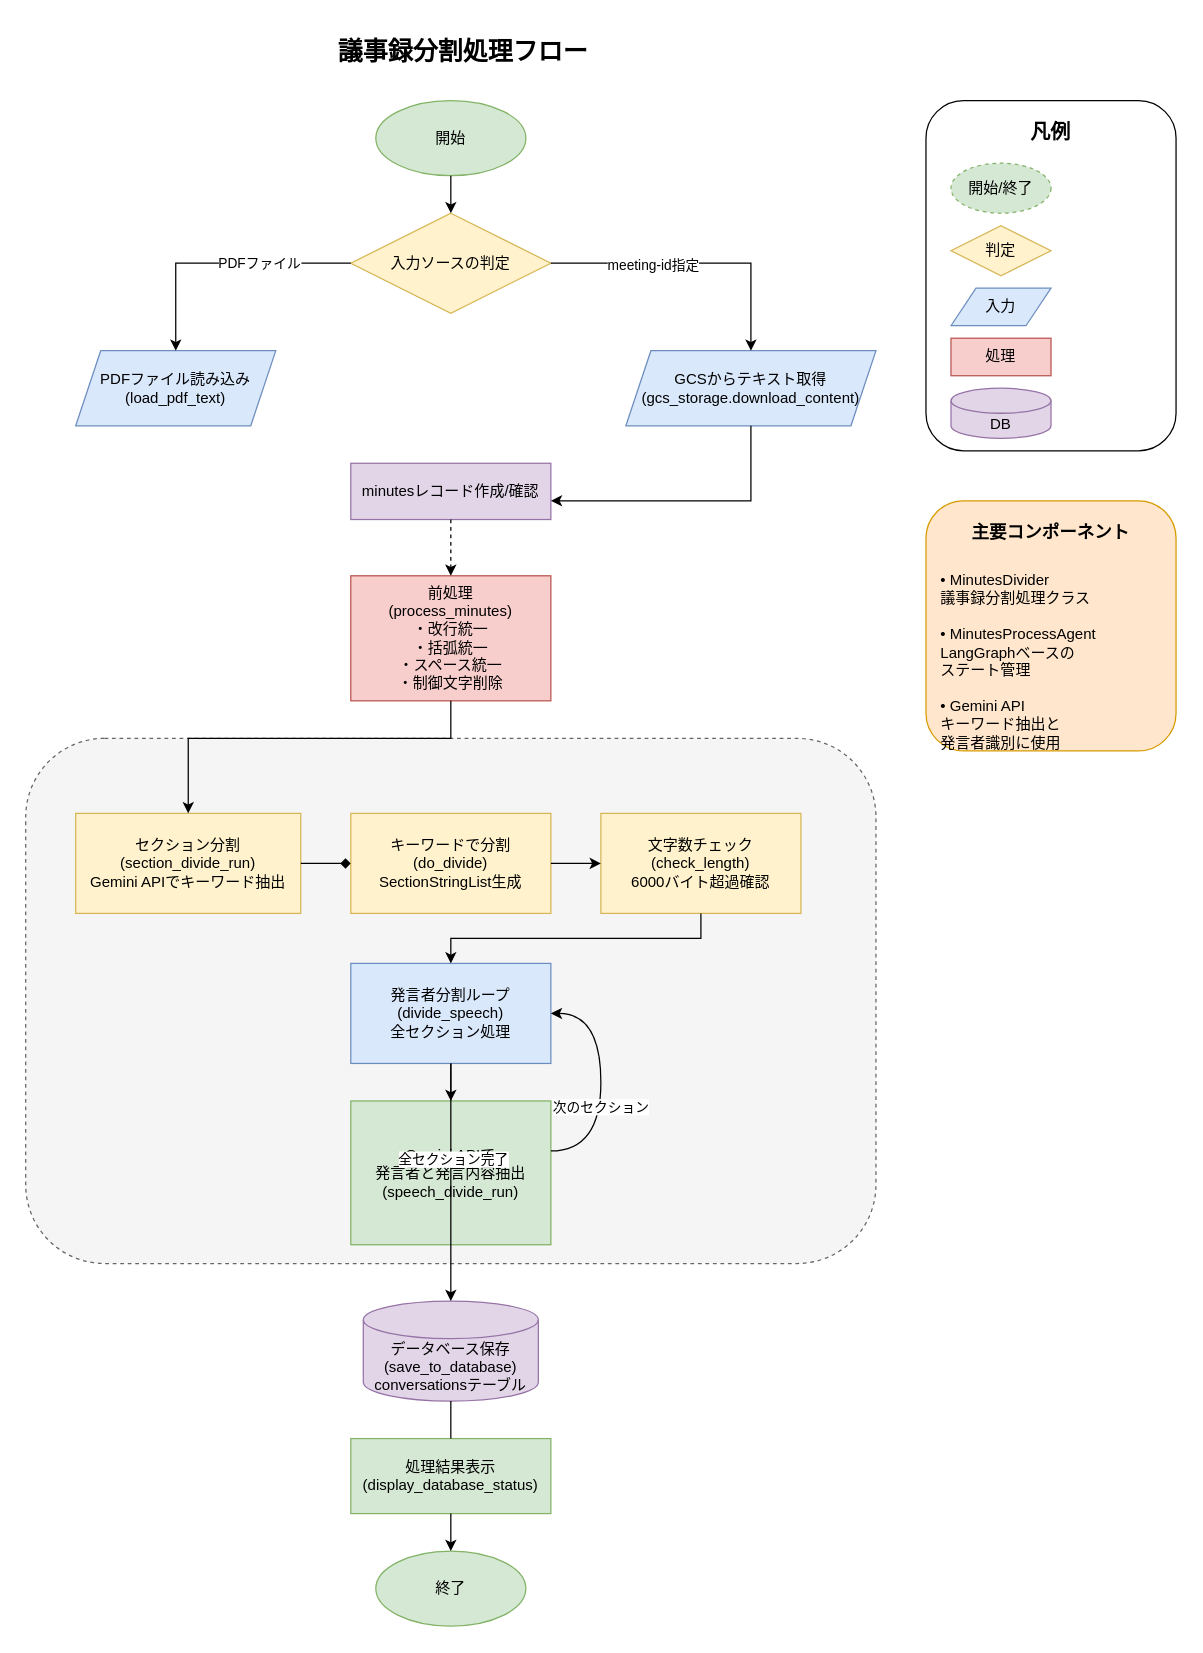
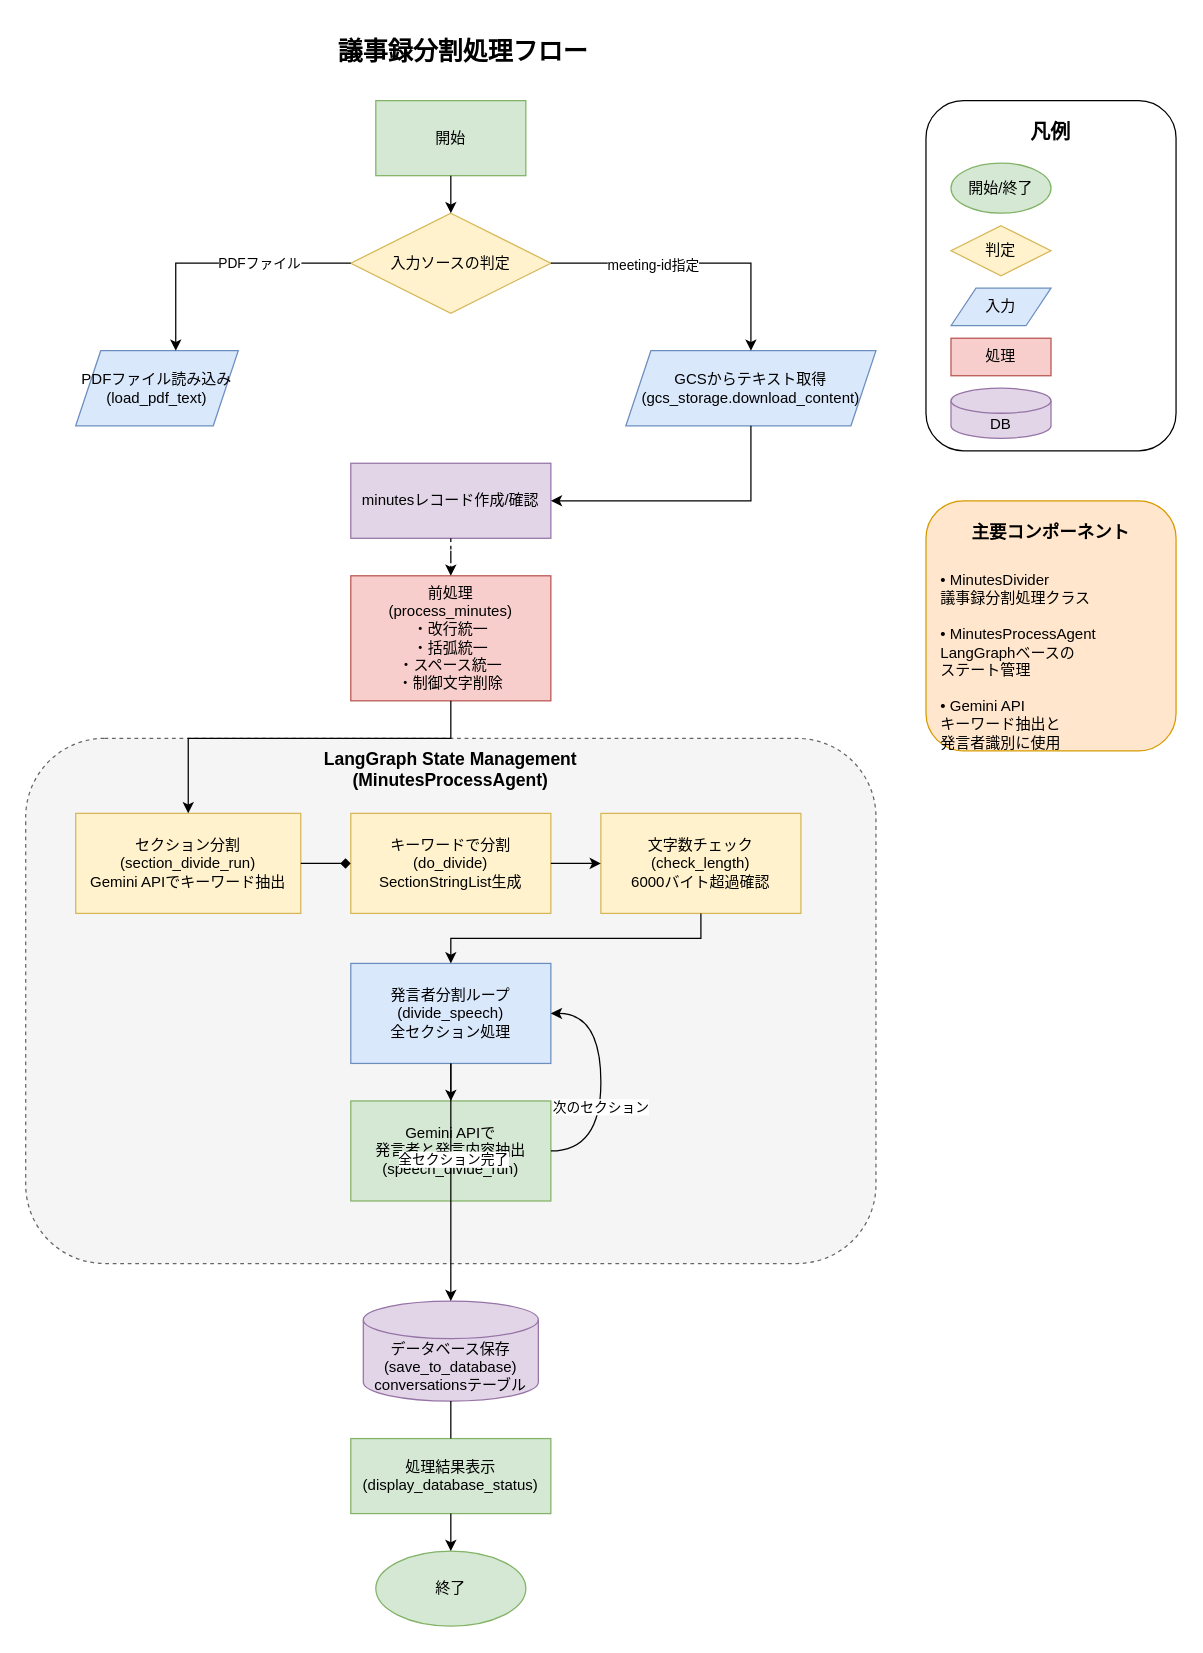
(451, 138) -> (451, 138)
(1001, 188) -> (1001, 188)
(176, 388) -> (157, 388)
(451, 491) -> (451, 501)
none -> (451, 769)
(451, 1173) -> (451, 1151)
